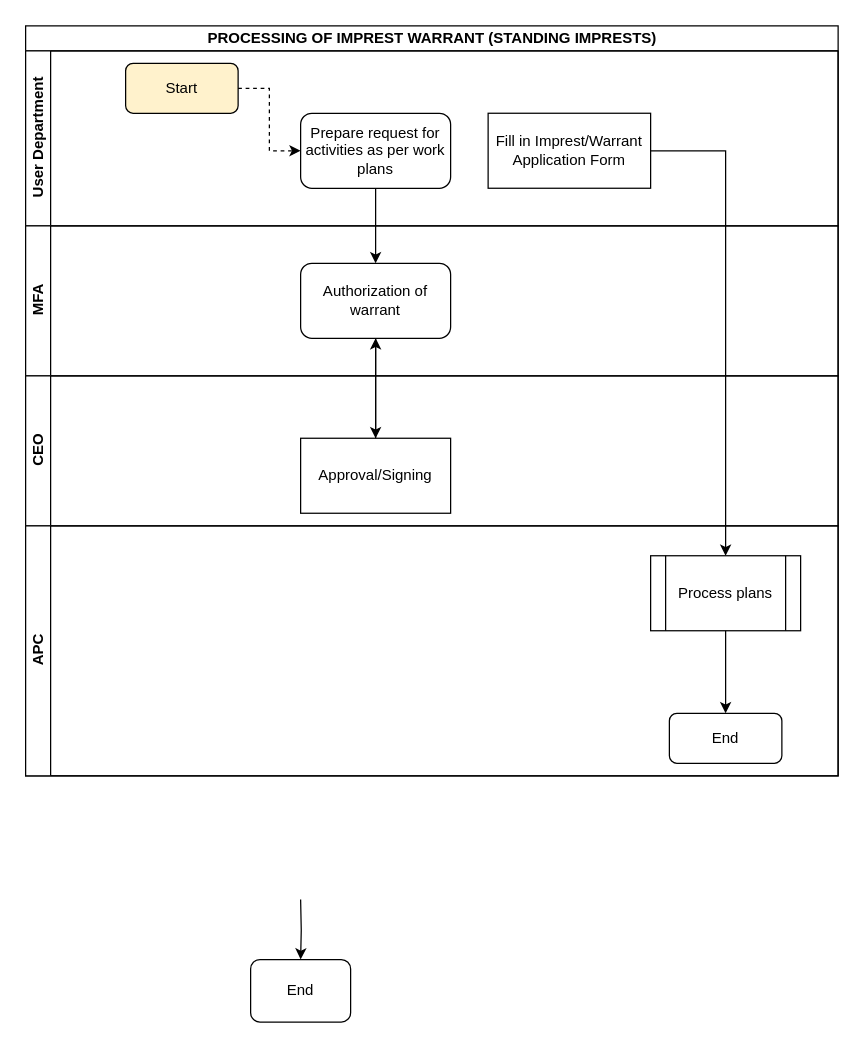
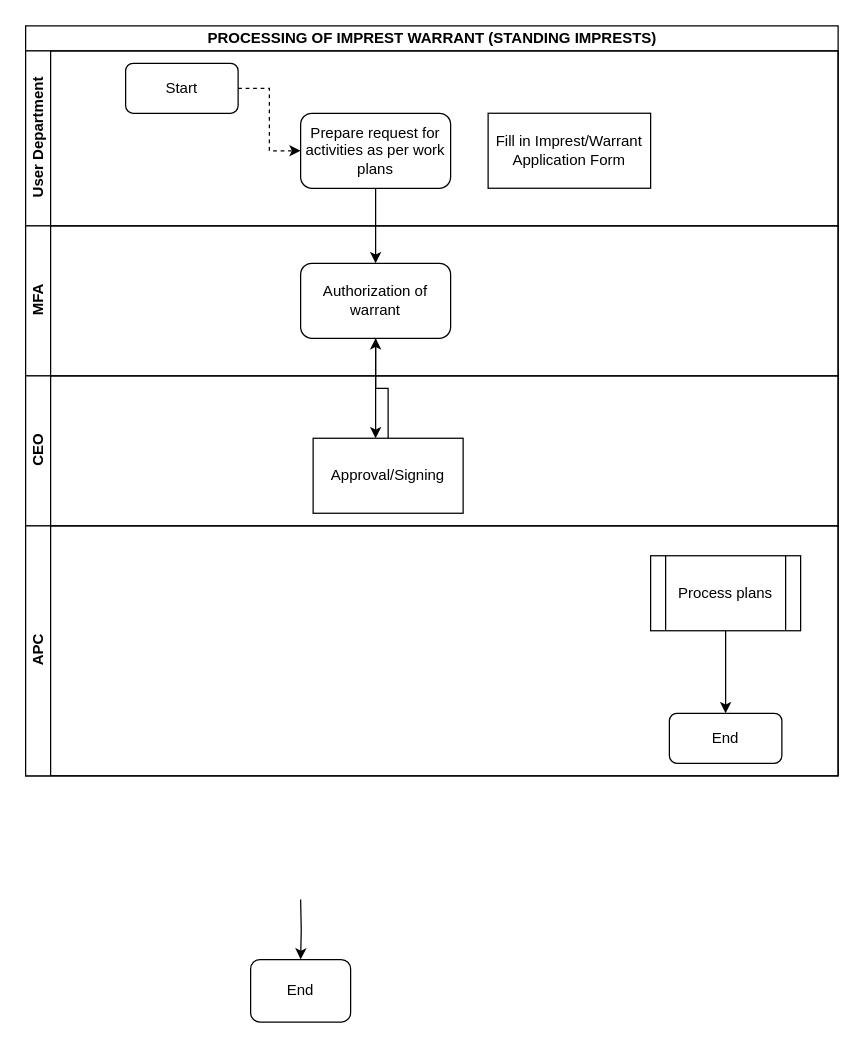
(182, 88) -> (182, 88)
(726, 312) -> none
(376, 476) -> (388, 476)
